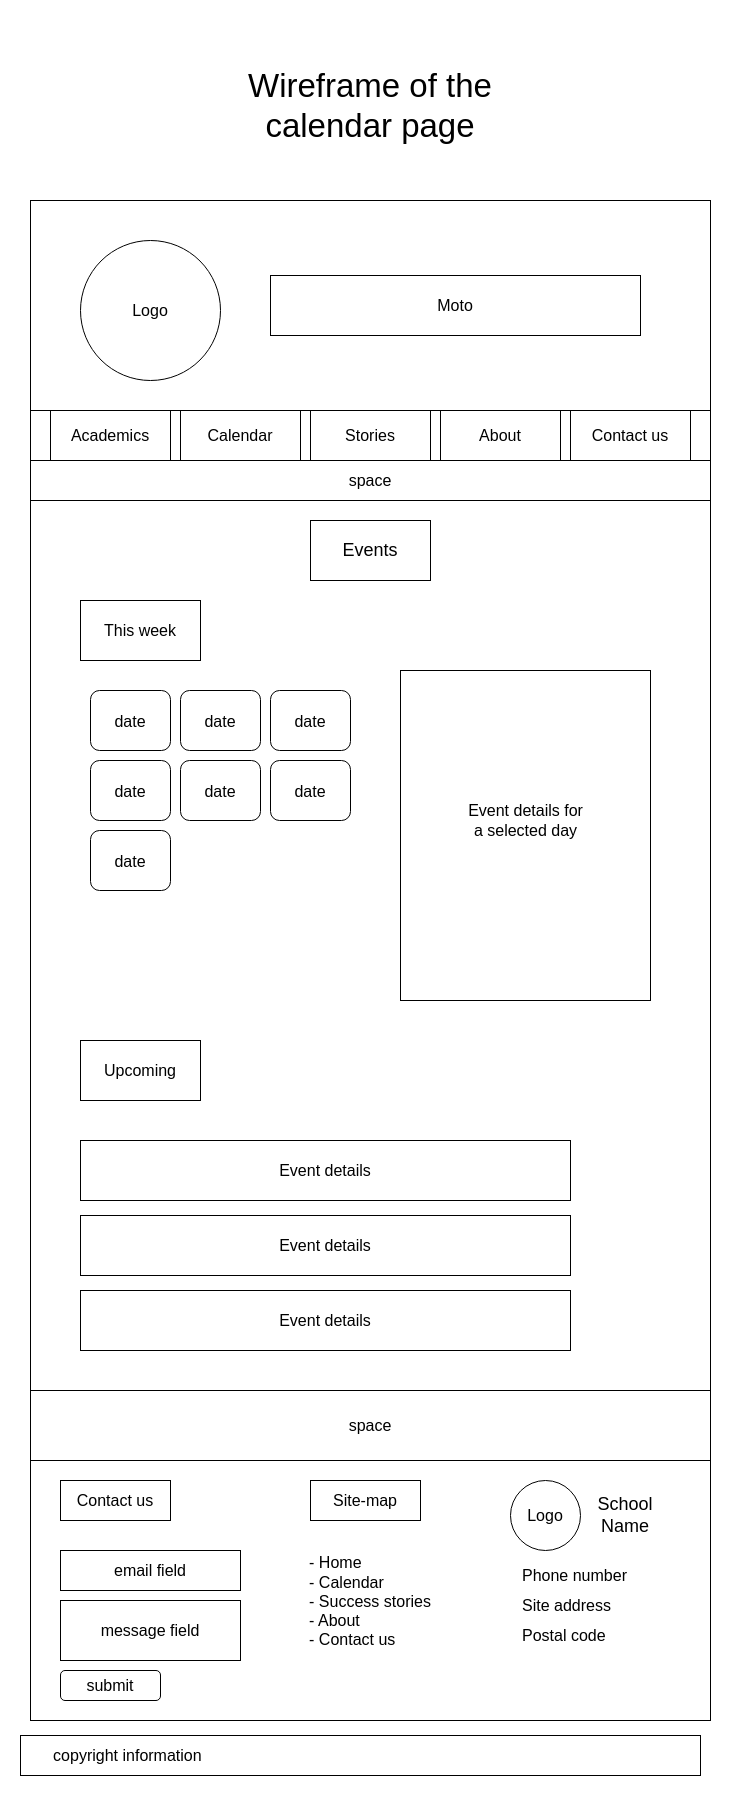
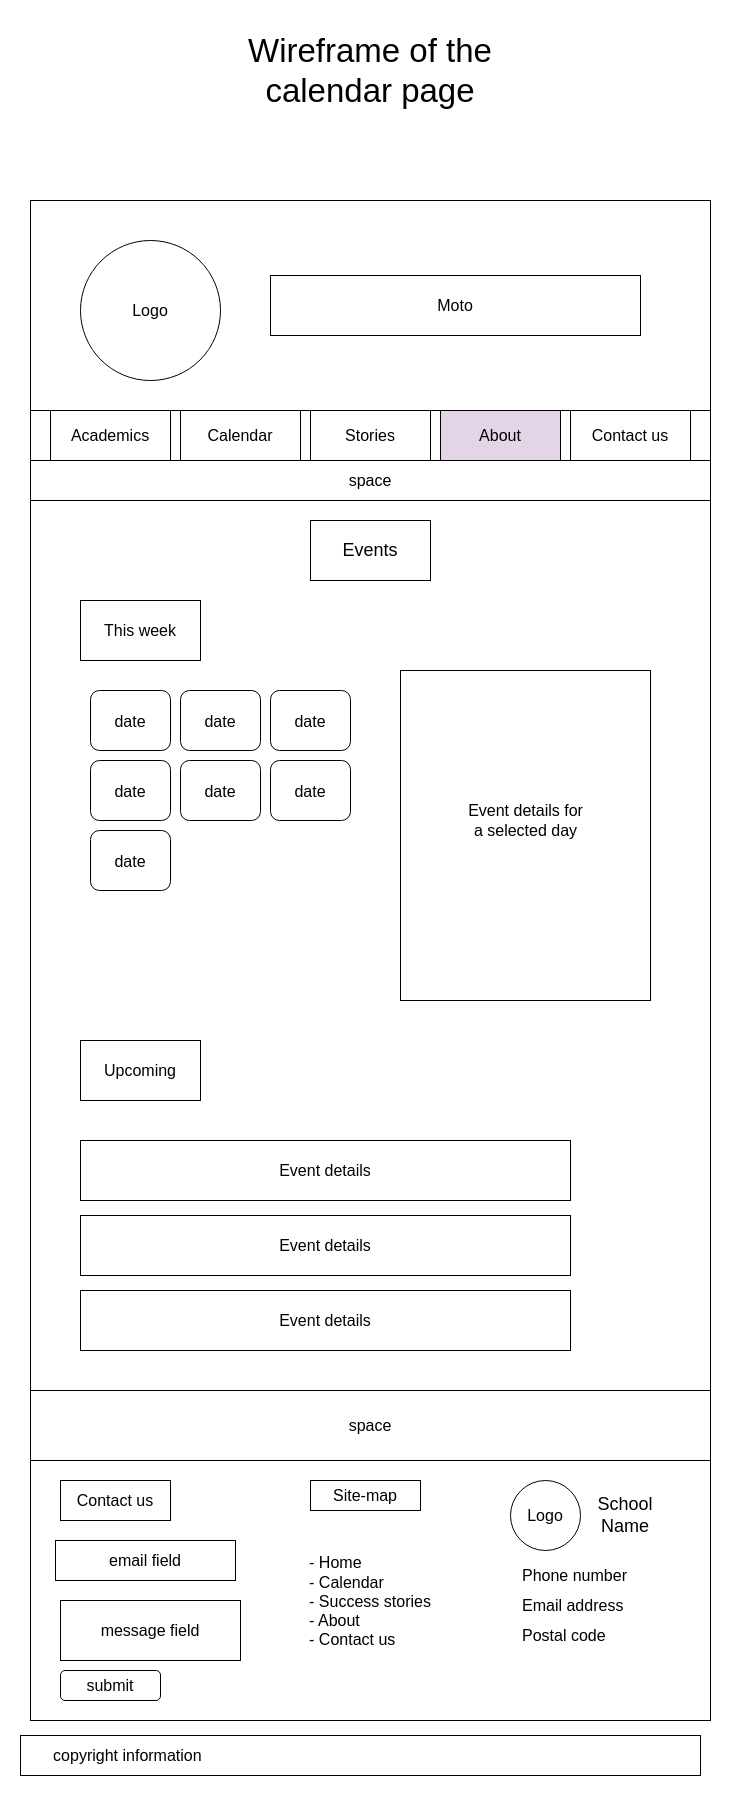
(371, 106) -> (371, 71)
(501, 436) -> (501, 436)
(366, 1501) -> (366, 1496)
(151, 1571) -> (146, 1561)
(578, 1606) -> (581, 1606)
